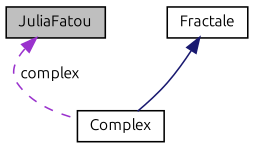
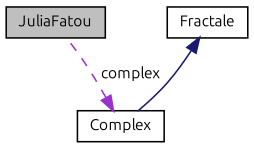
(28, 95) -> (87, 67)
